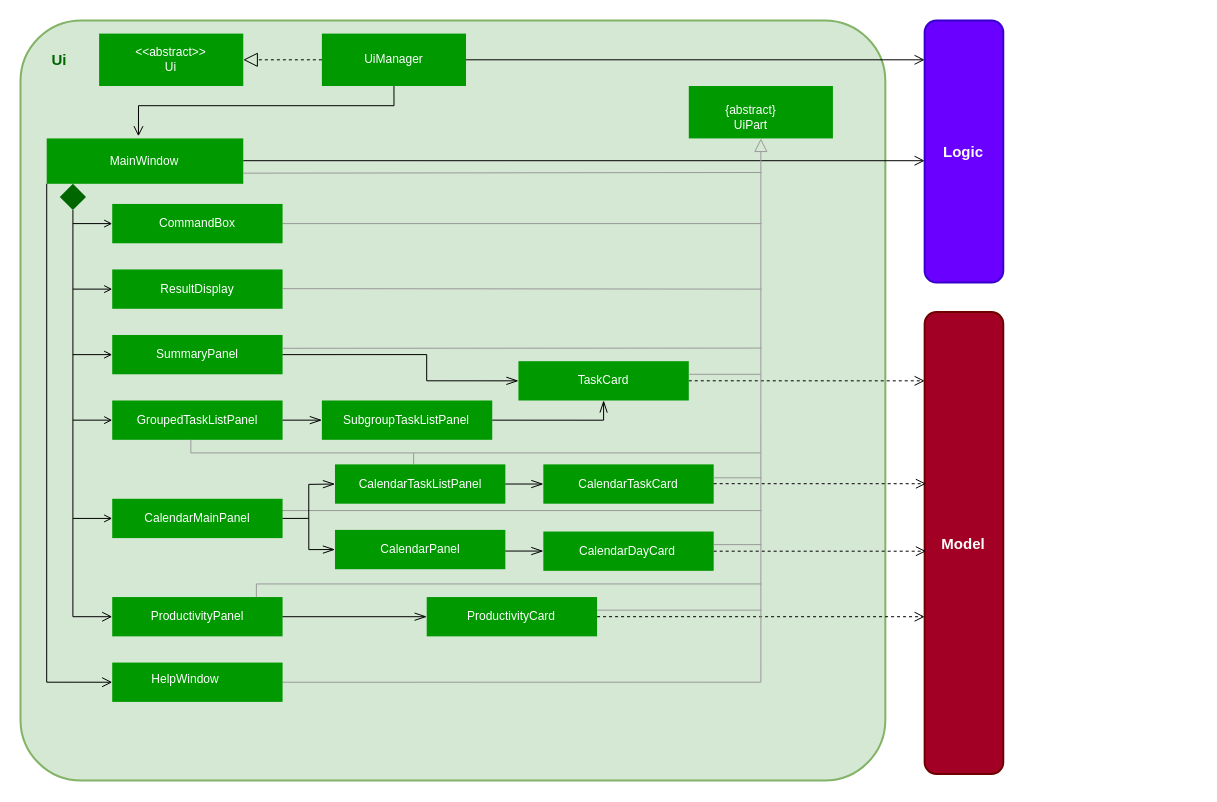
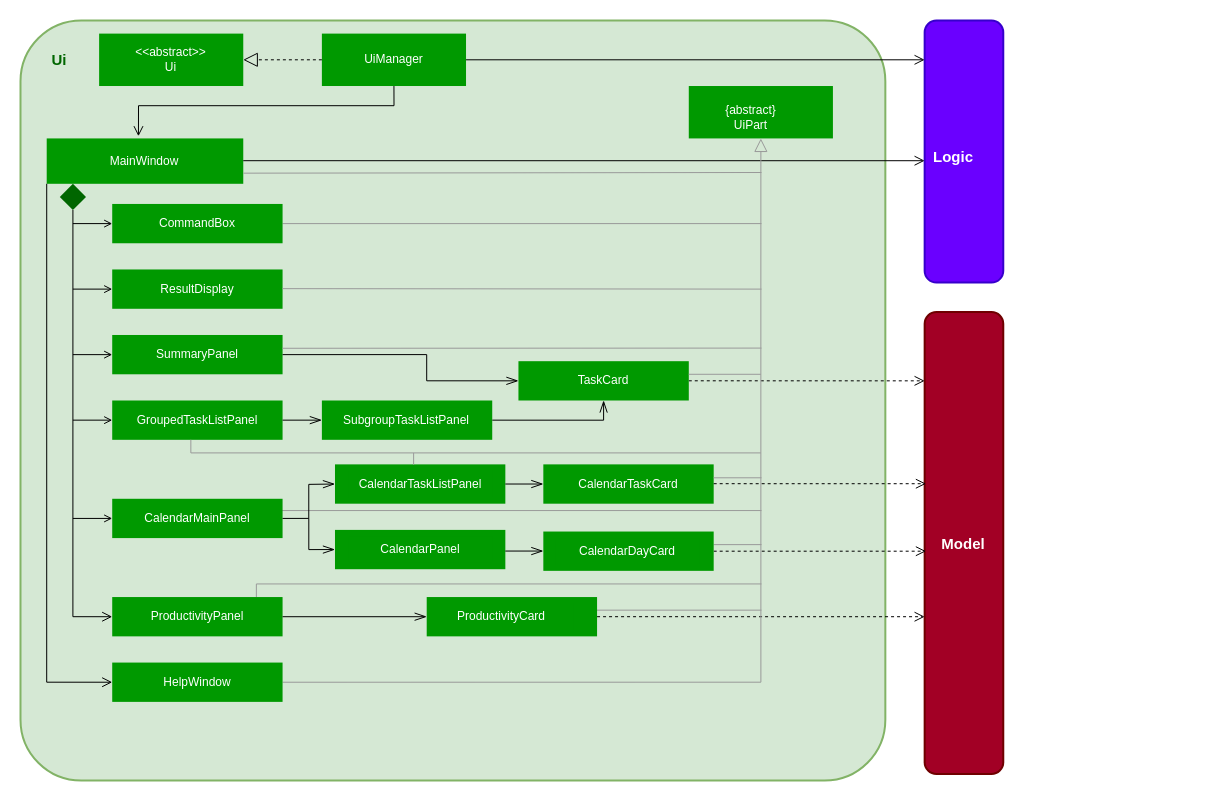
(964, 152) -> (954, 157)
(512, 617) -> (502, 617)
(185, 679) -> (197, 682)
